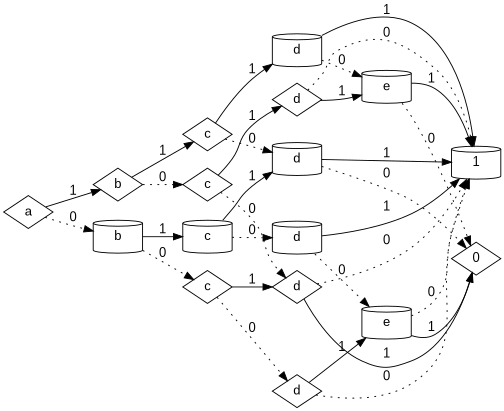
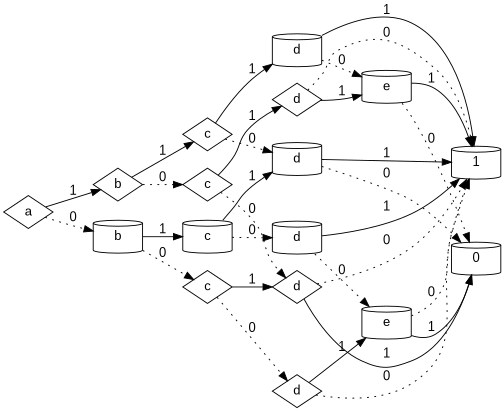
(476, 259) -> (476, 259)
